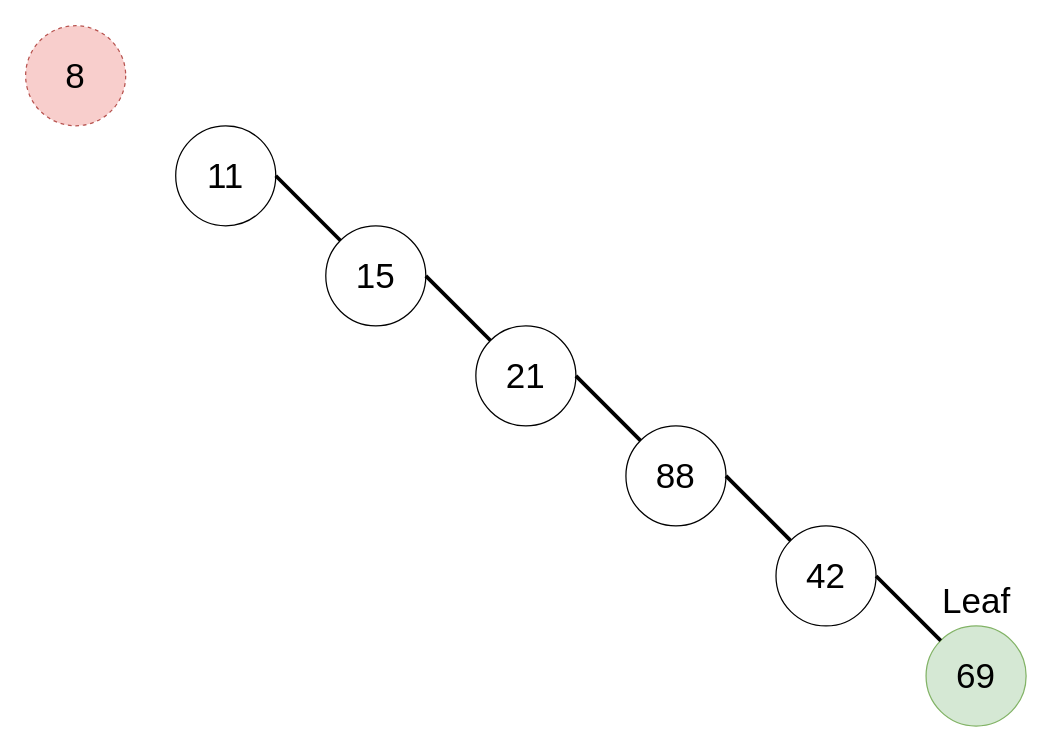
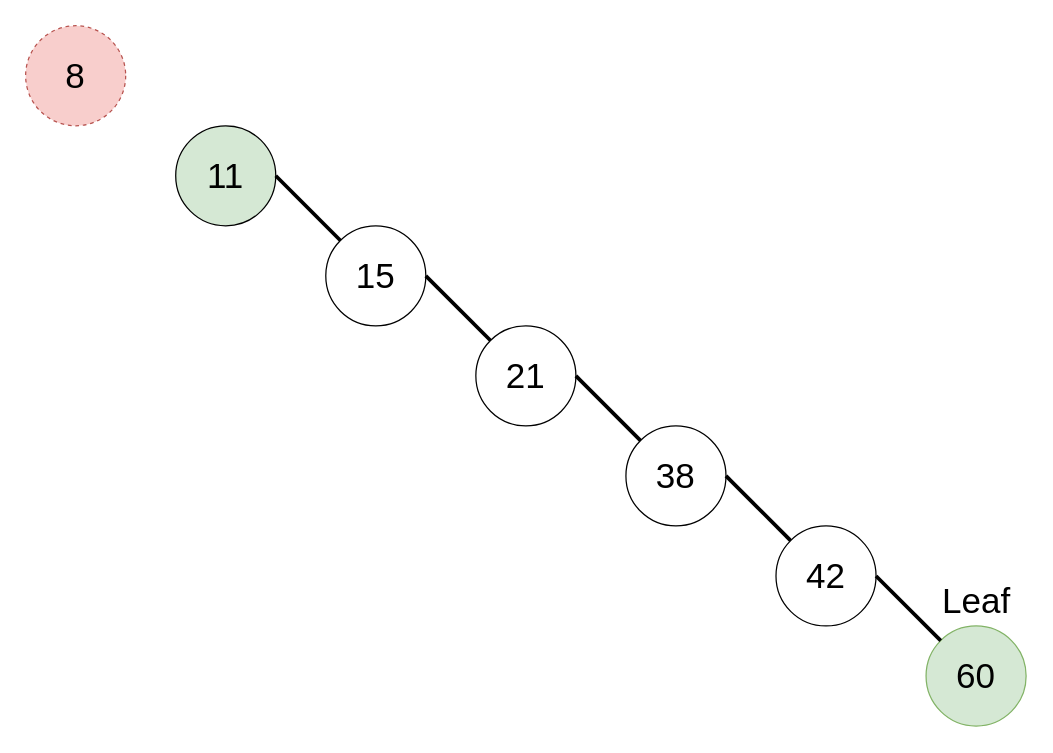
(226, 176) -> (226, 176)
(676, 476) -> (676, 476)
(976, 676) -> (976, 676)
